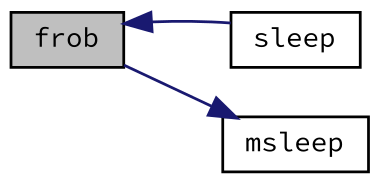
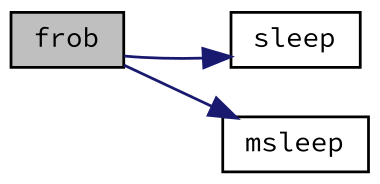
(191, 21) -> (163, 58)
